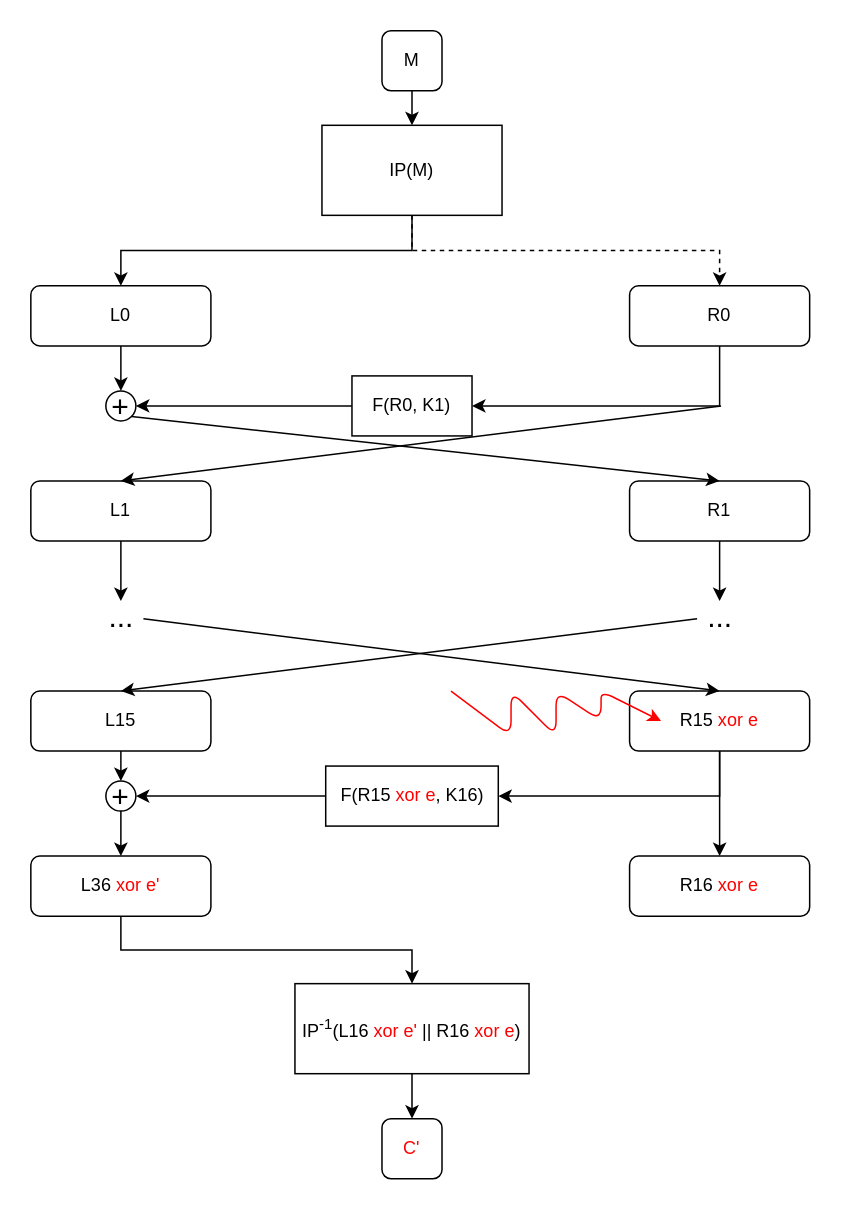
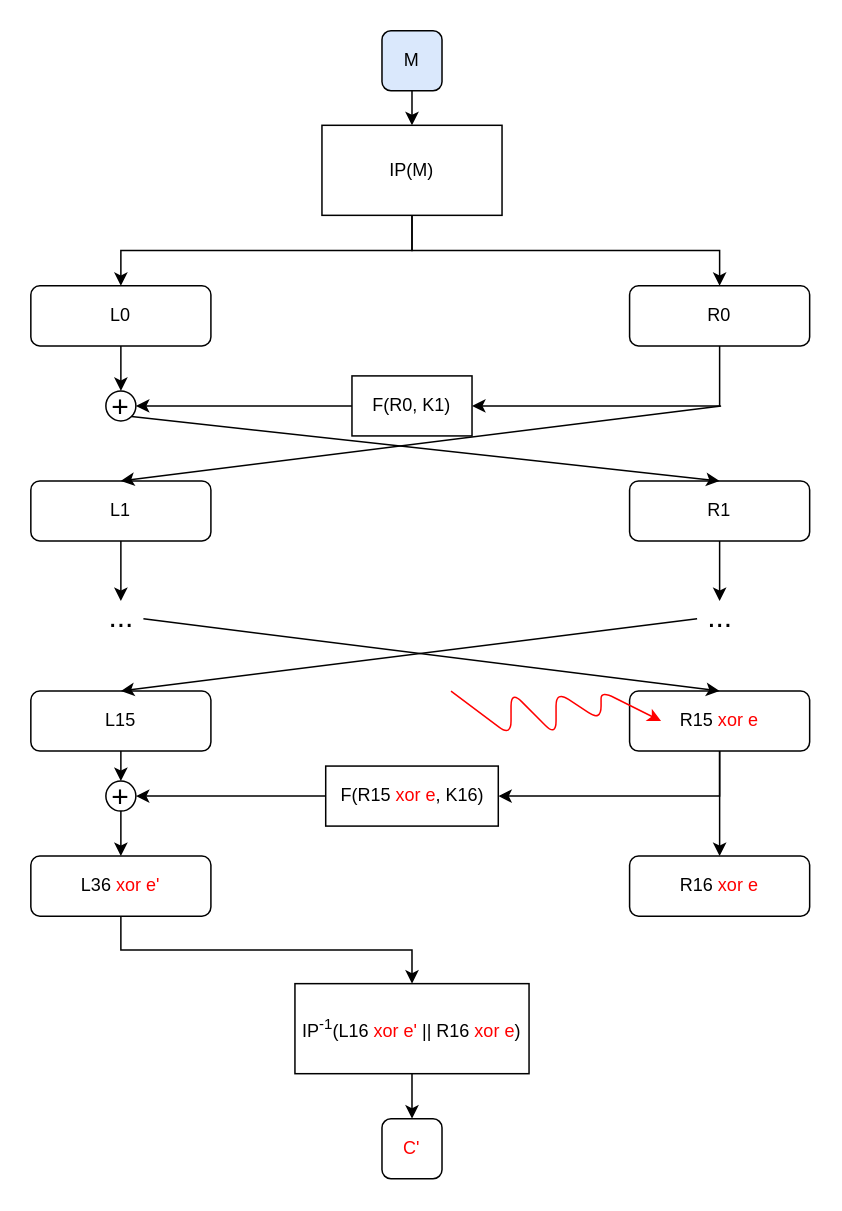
(412, 61) -> (412, 61)
(579, 251) -> (579, 251)
